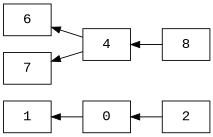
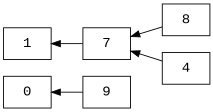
(27, 20) -> none
(151, 45) -> (151, 30)
(72, 117) -> (72, 44)
(186, 117) -> (107, 92)
